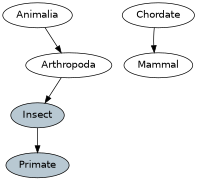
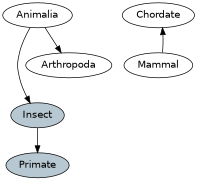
(154, 37) -> (163, 44)
(55, 87) -> (18, 62)
